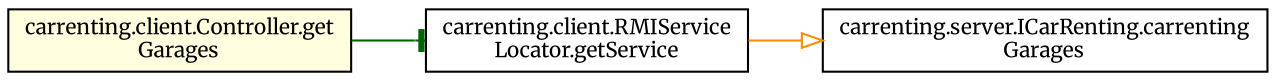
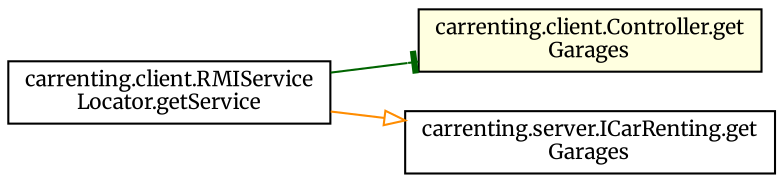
(383, 41) -> (369, 68)
(1045, 41) -> (590, 142)
